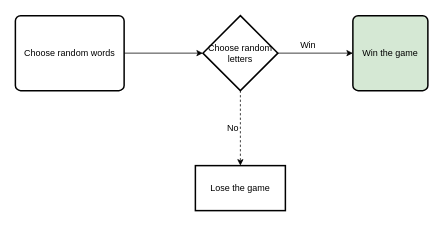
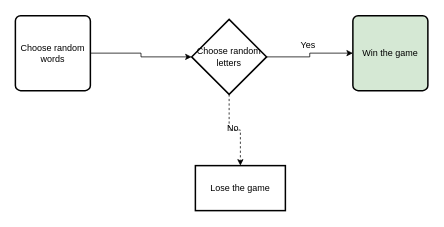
(308, 45) -> (308, 45)
(70, 53) -> (53, 53)
(240, 53) -> (229, 57)
